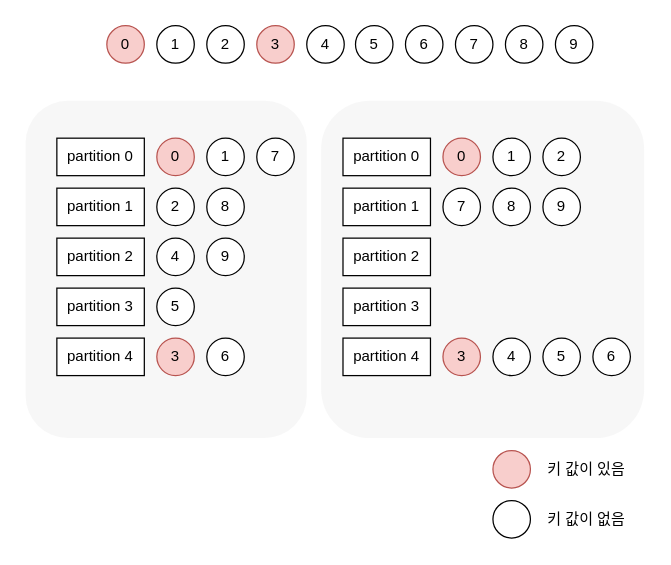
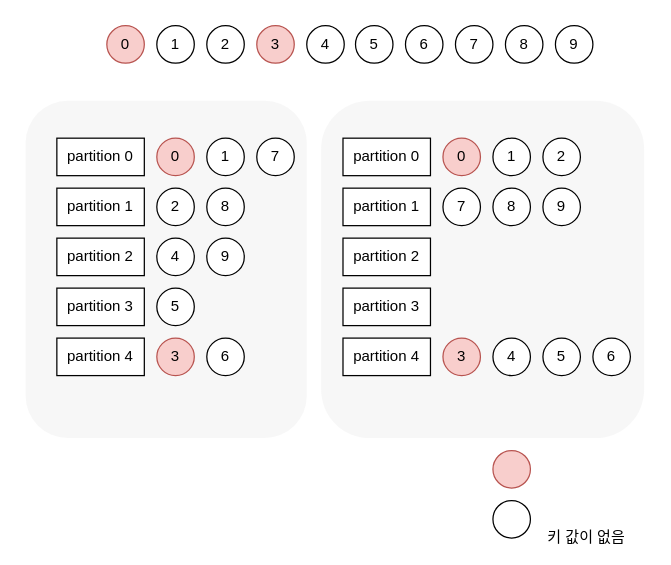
(587, 469) -> none
(587, 519) -> (587, 538)
